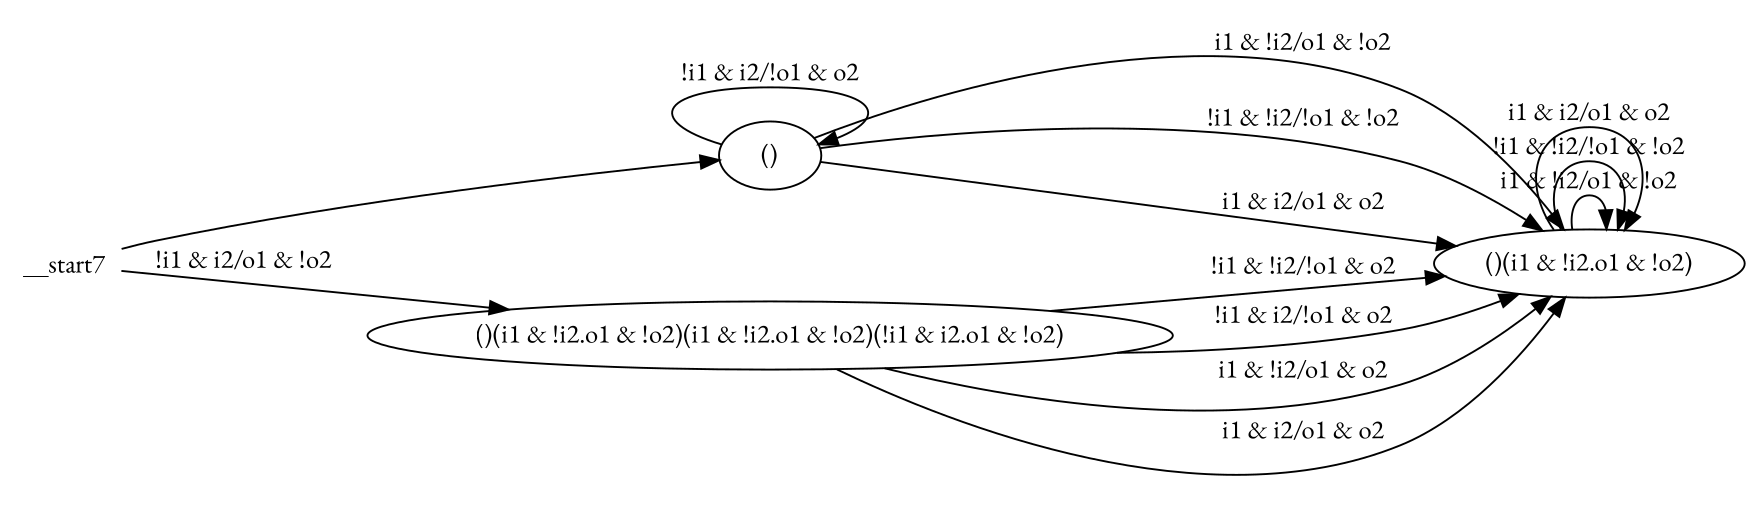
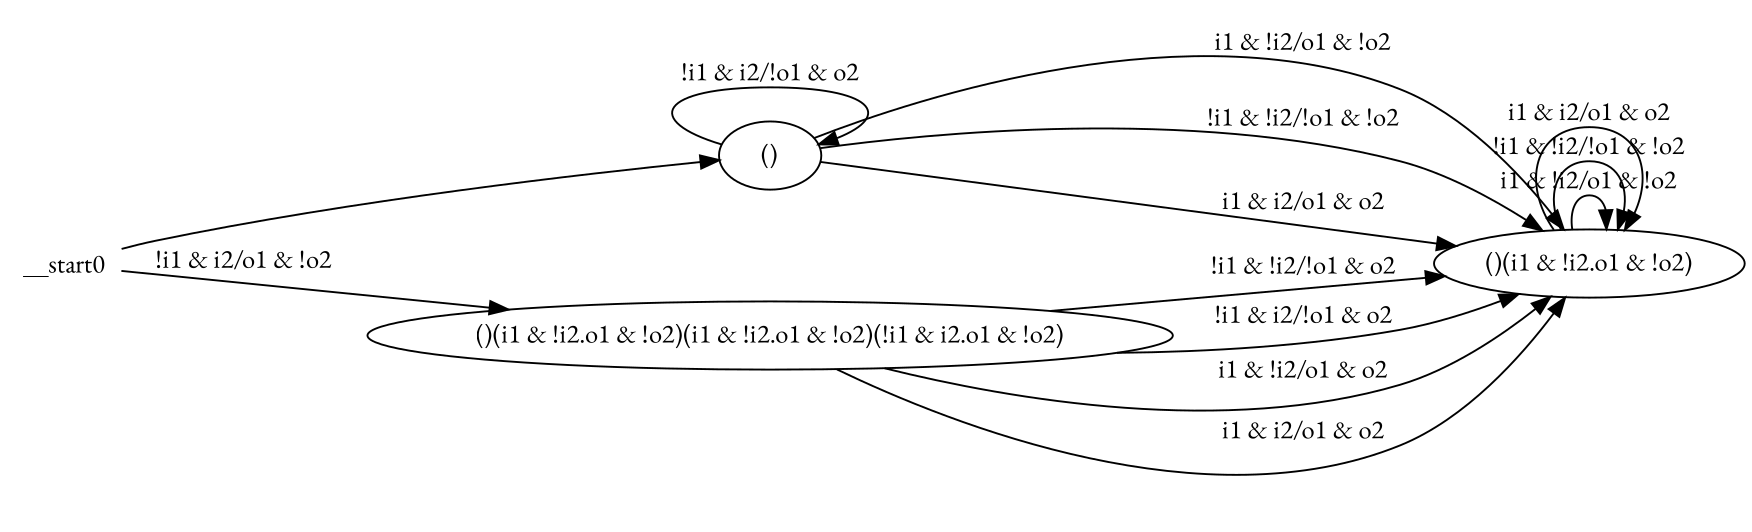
(64, 265) -> (64, 265)
